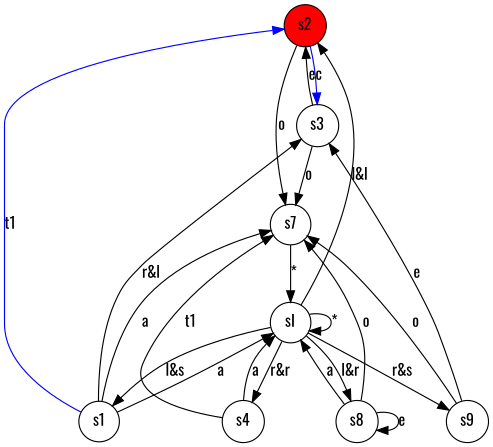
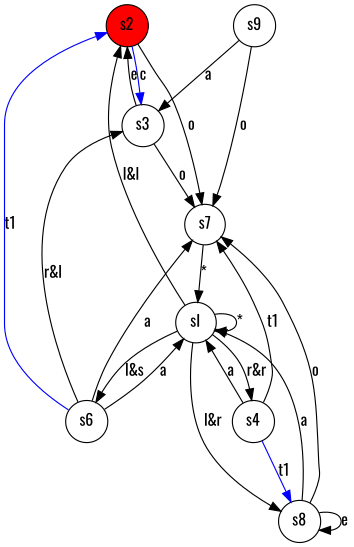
(417, 274) -> (209, 76)
(374, 369) -> none
(99, 422) -> (87, 422)
none -> (274, 466)
